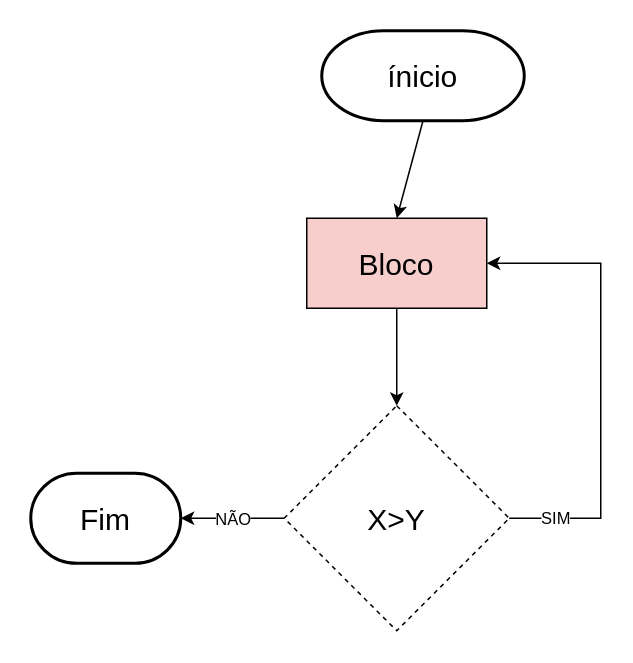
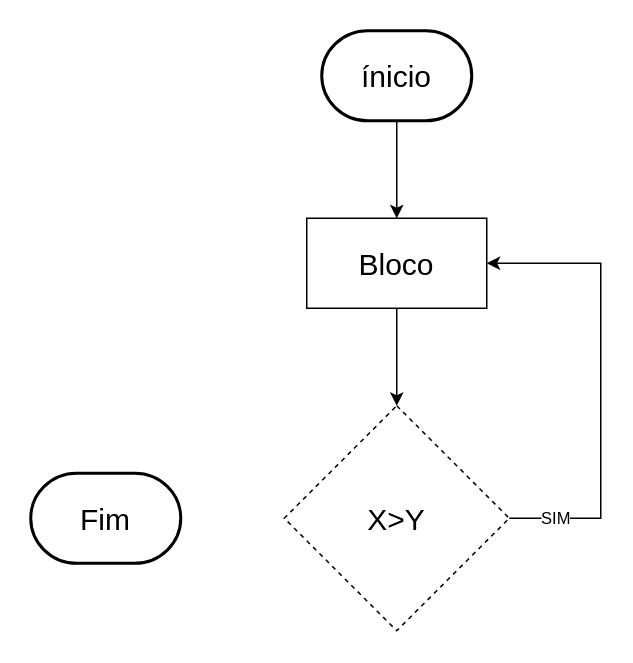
(423, 76) -> (397, 76)
(397, 263) -> (397, 263)
(238, 518) -> none
